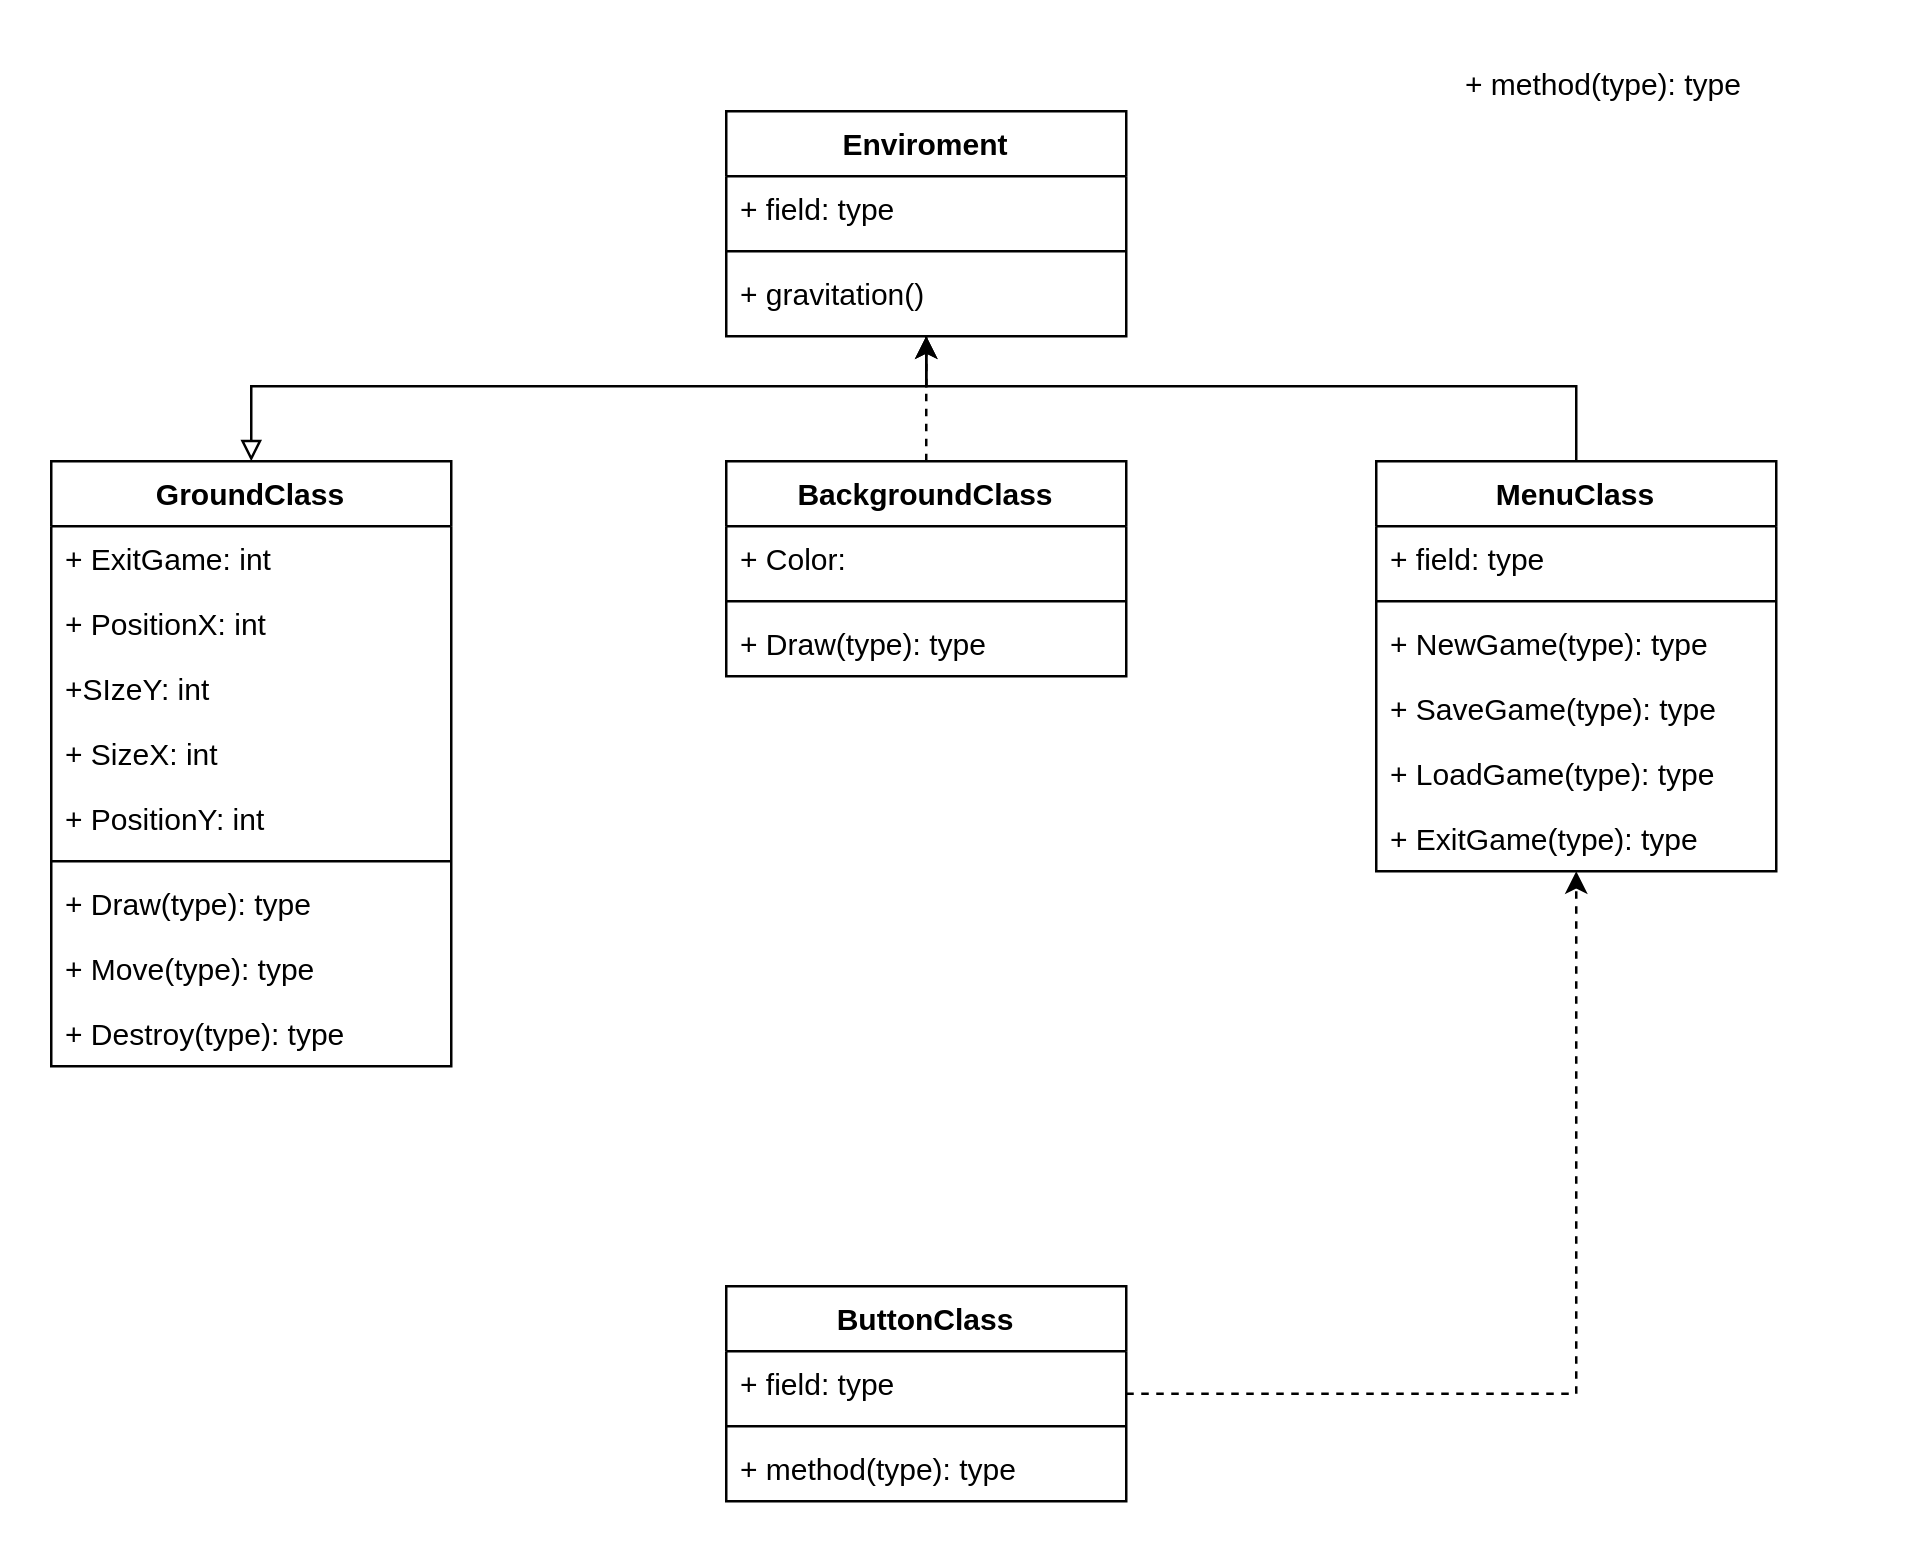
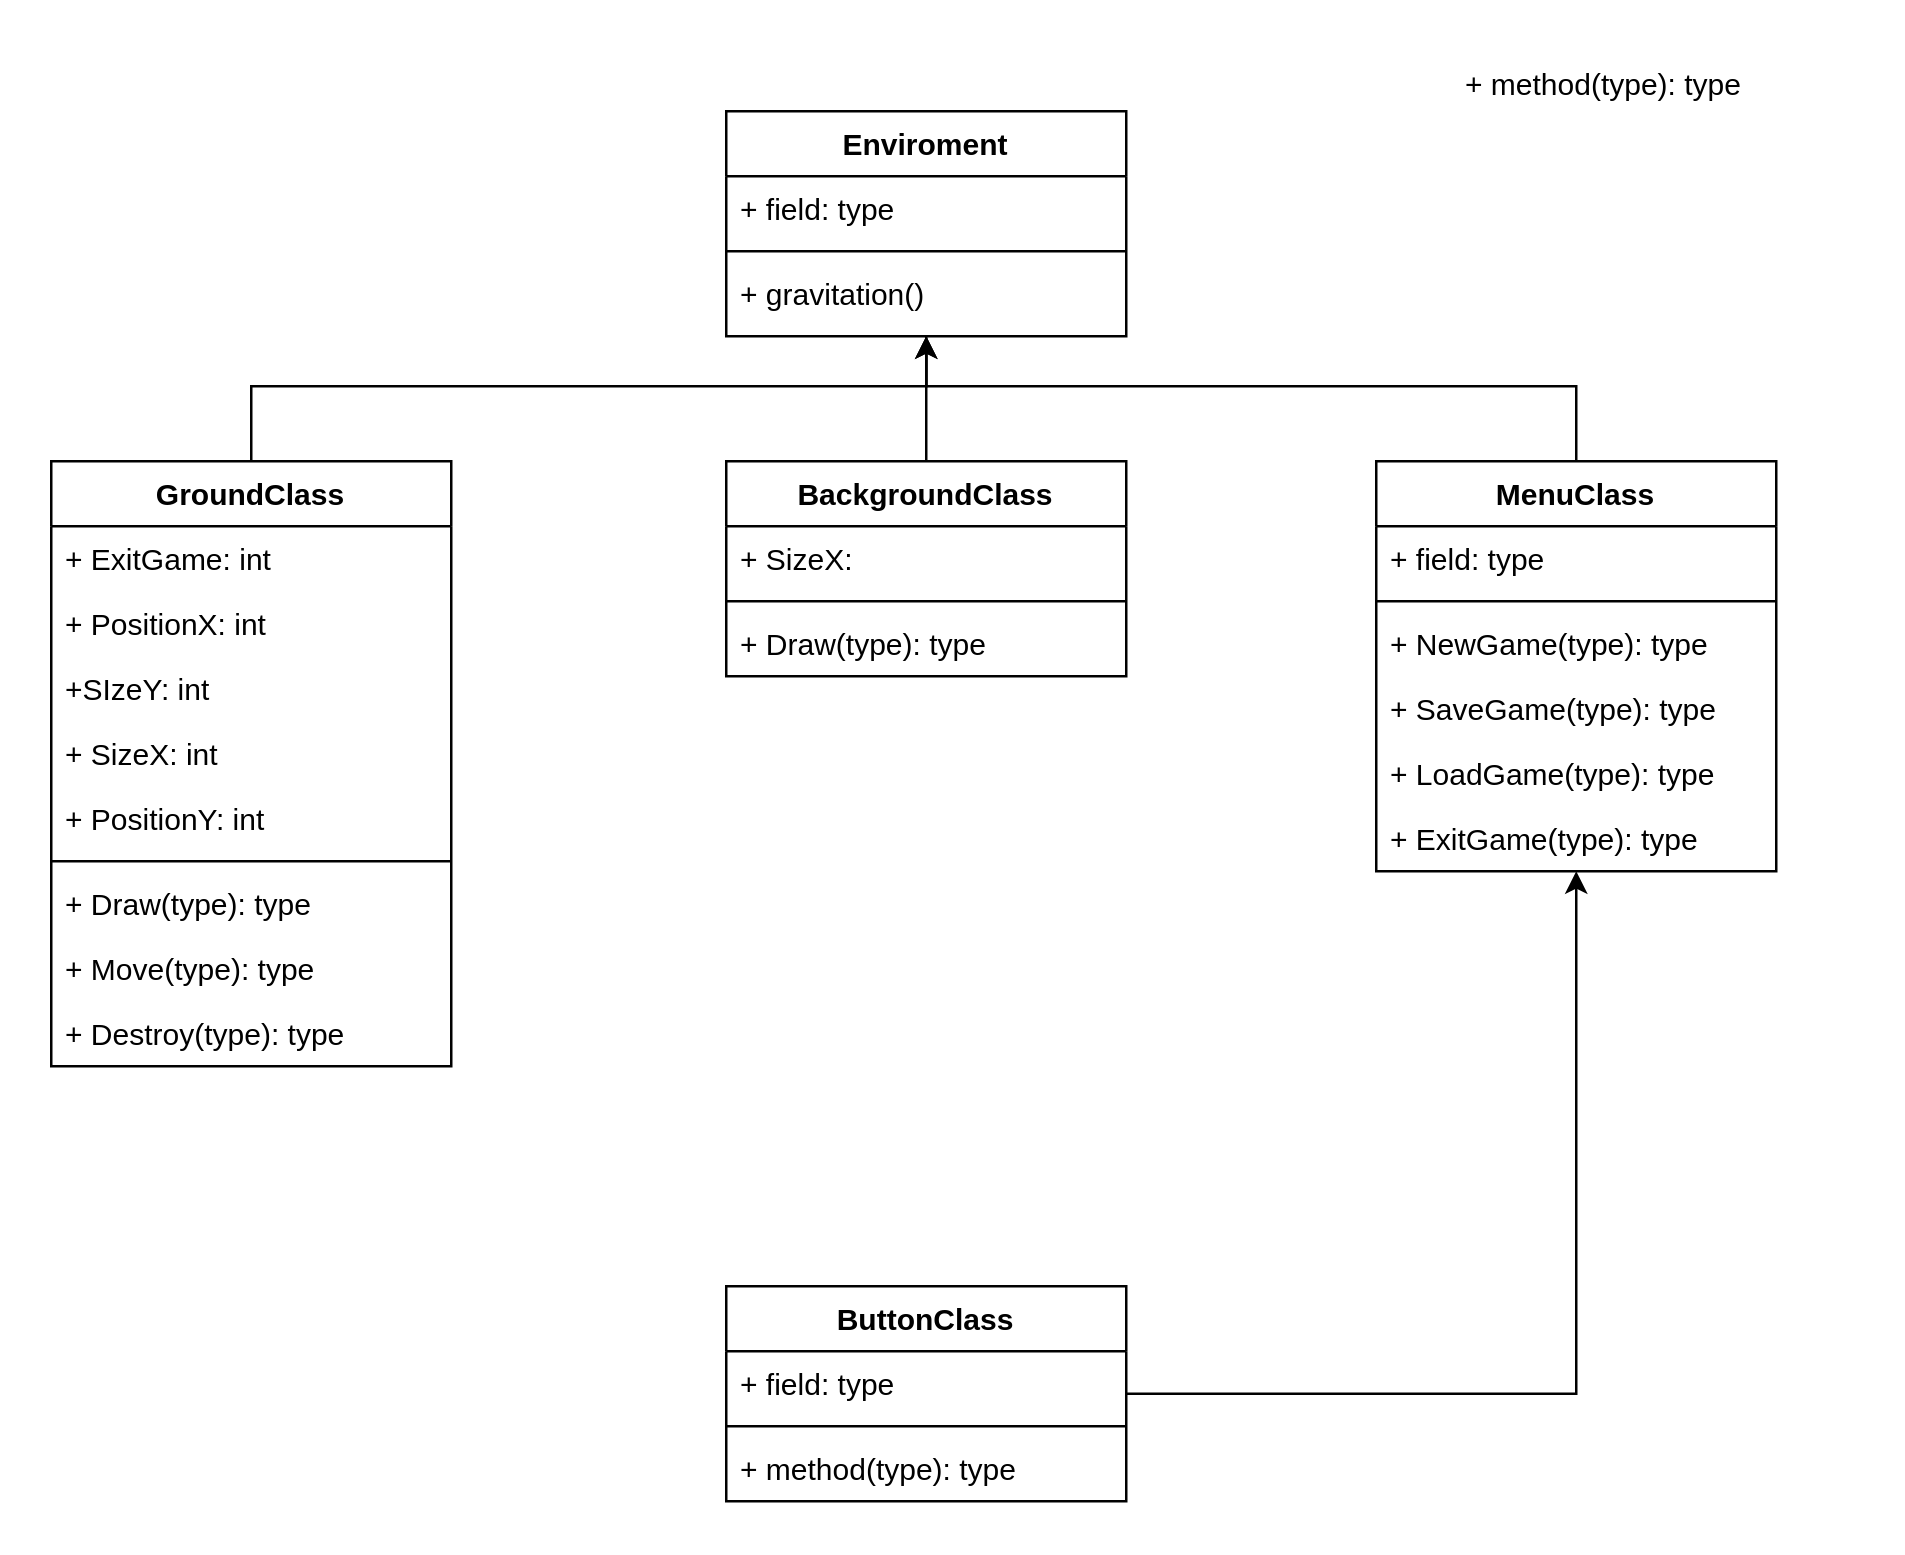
(926, 423) -> (926, 423)
(251, 439) -> (251, 448)
(796, 560) -> (796, 560)
(1576, 1363) -> (1576, 1363)
